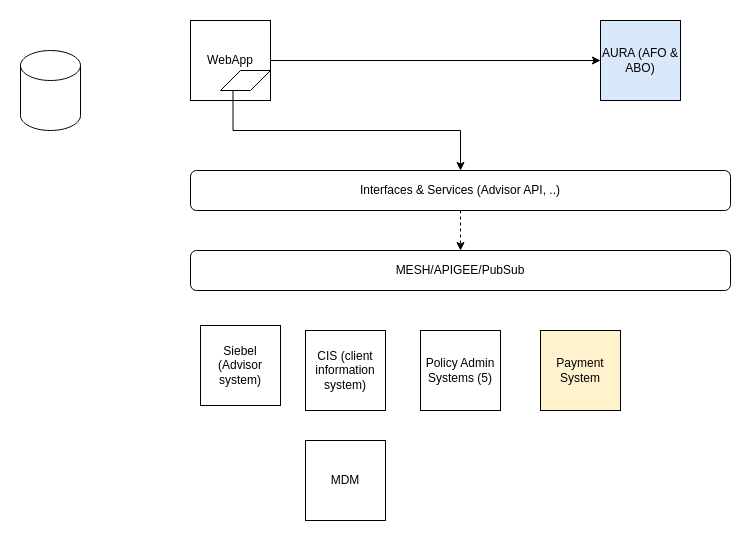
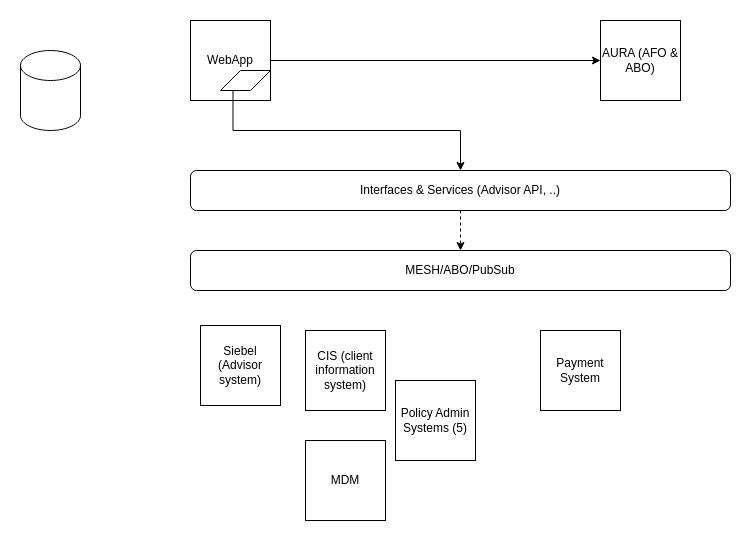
(641, 61) -> (641, 61)
(461, 271) -> (461, 271)
(461, 371) -> (436, 421)
(581, 371) -> (581, 371)
